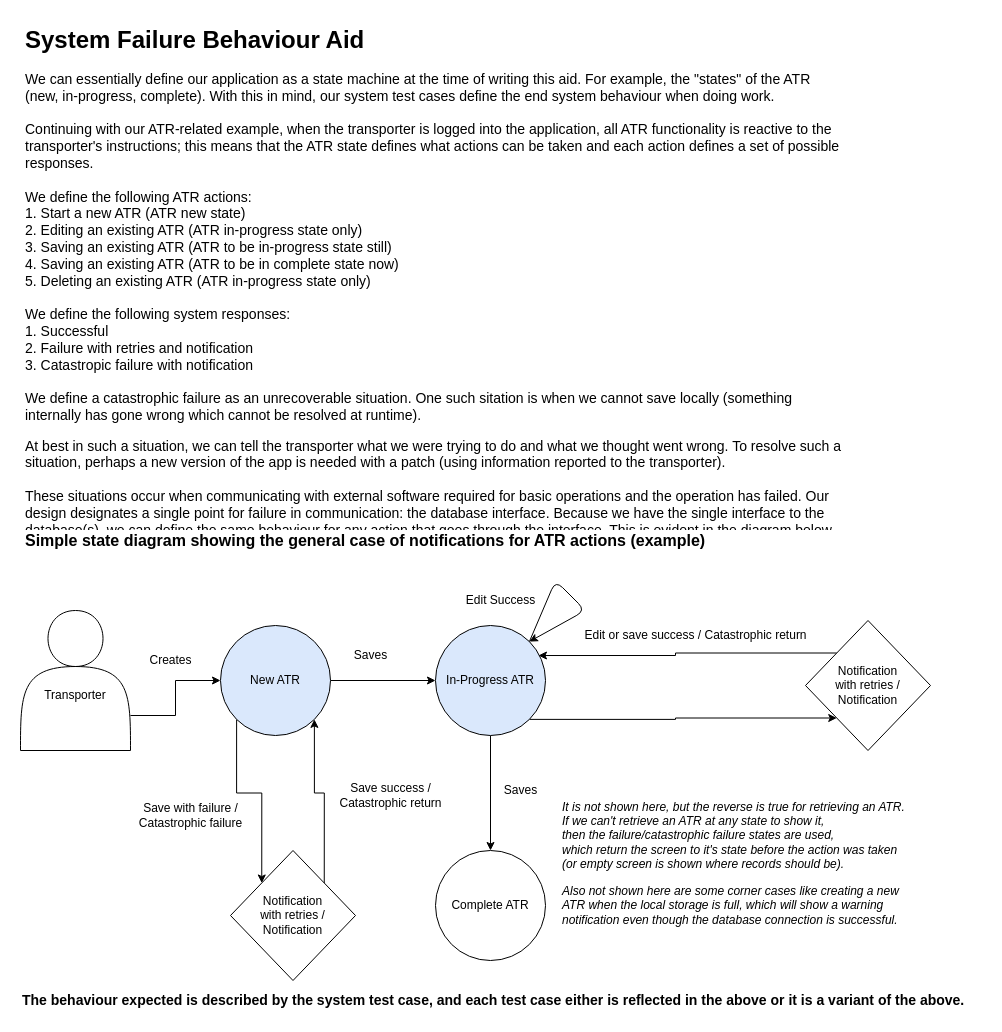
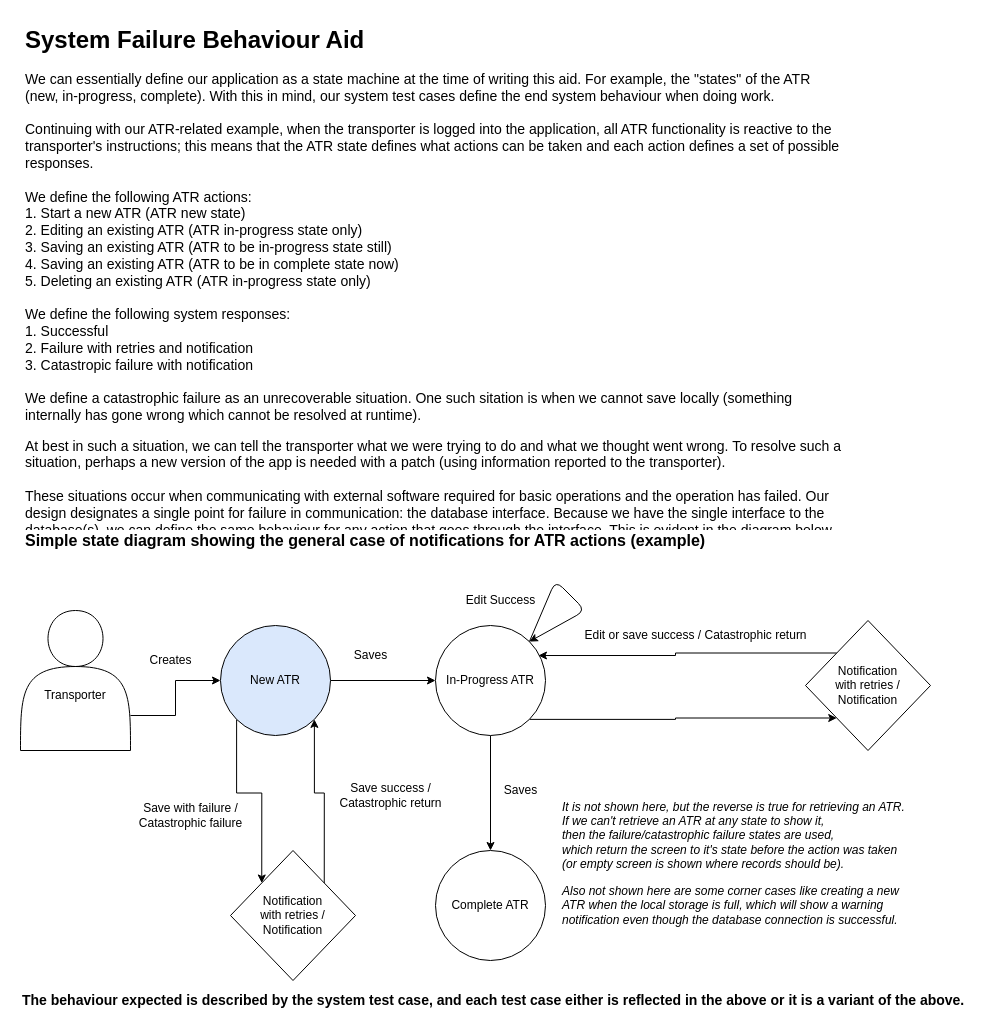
(491, 681) -> (491, 681)
